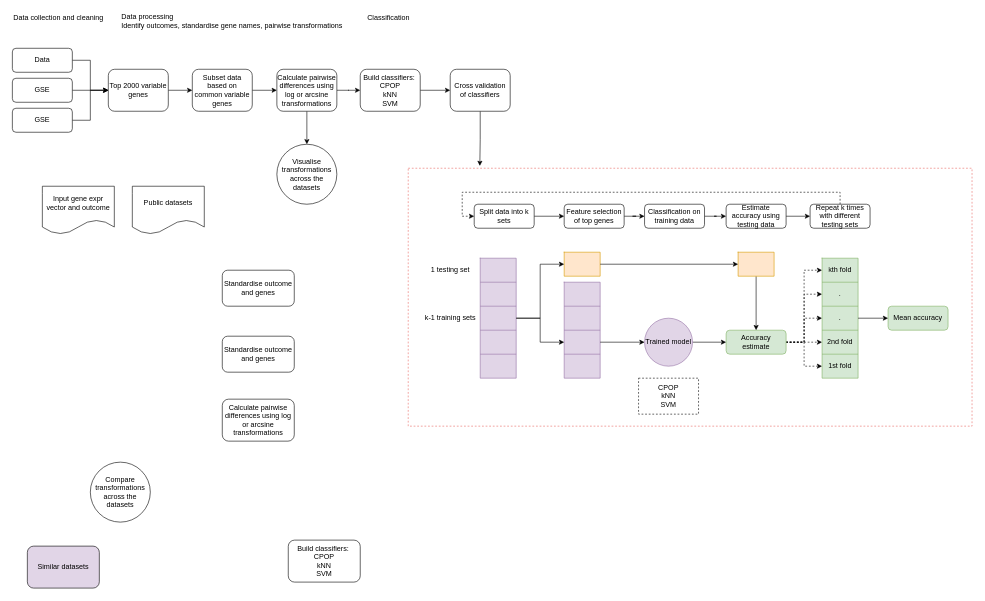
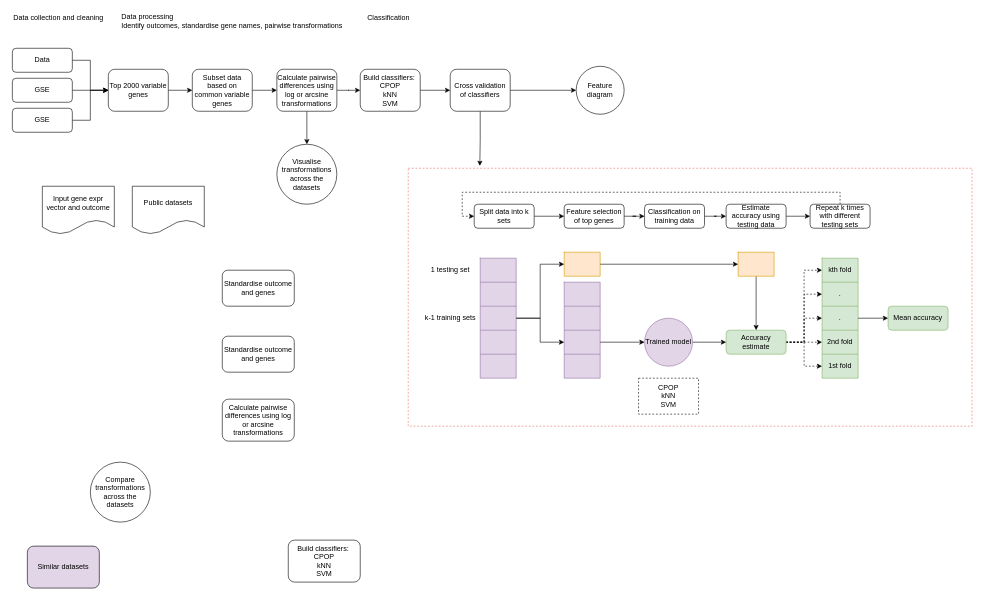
none -> (570, 90)
none -> (600, 90)
